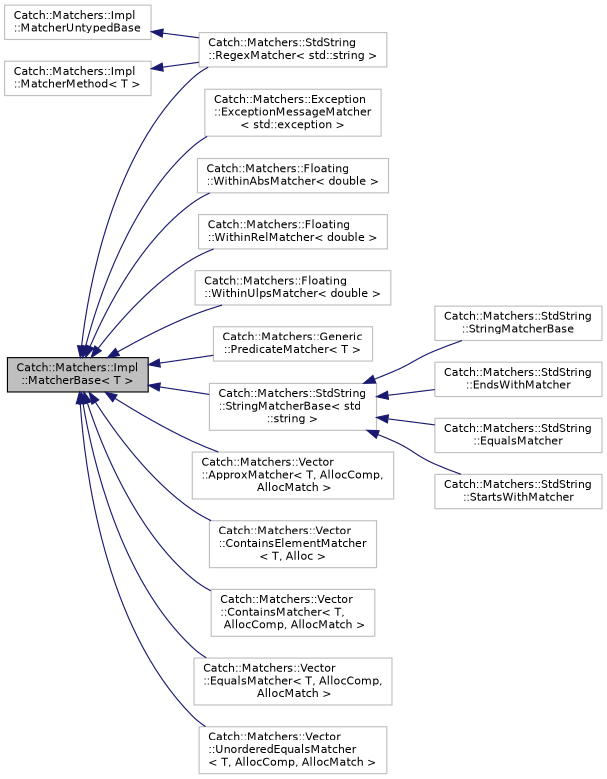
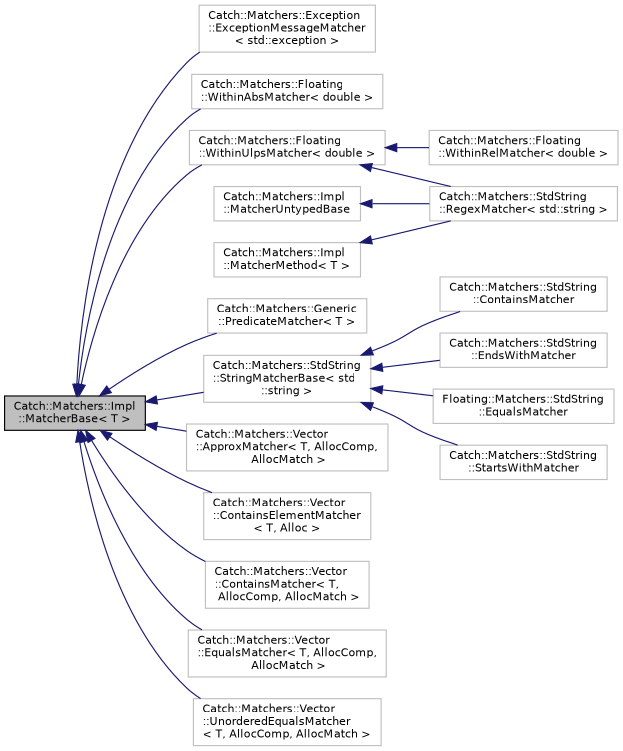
(119, 194) -> (411, 177)
(150, 291) -> (413, 148)
(518, 323) -> (524, 294)
(518, 435) -> (524, 406)
